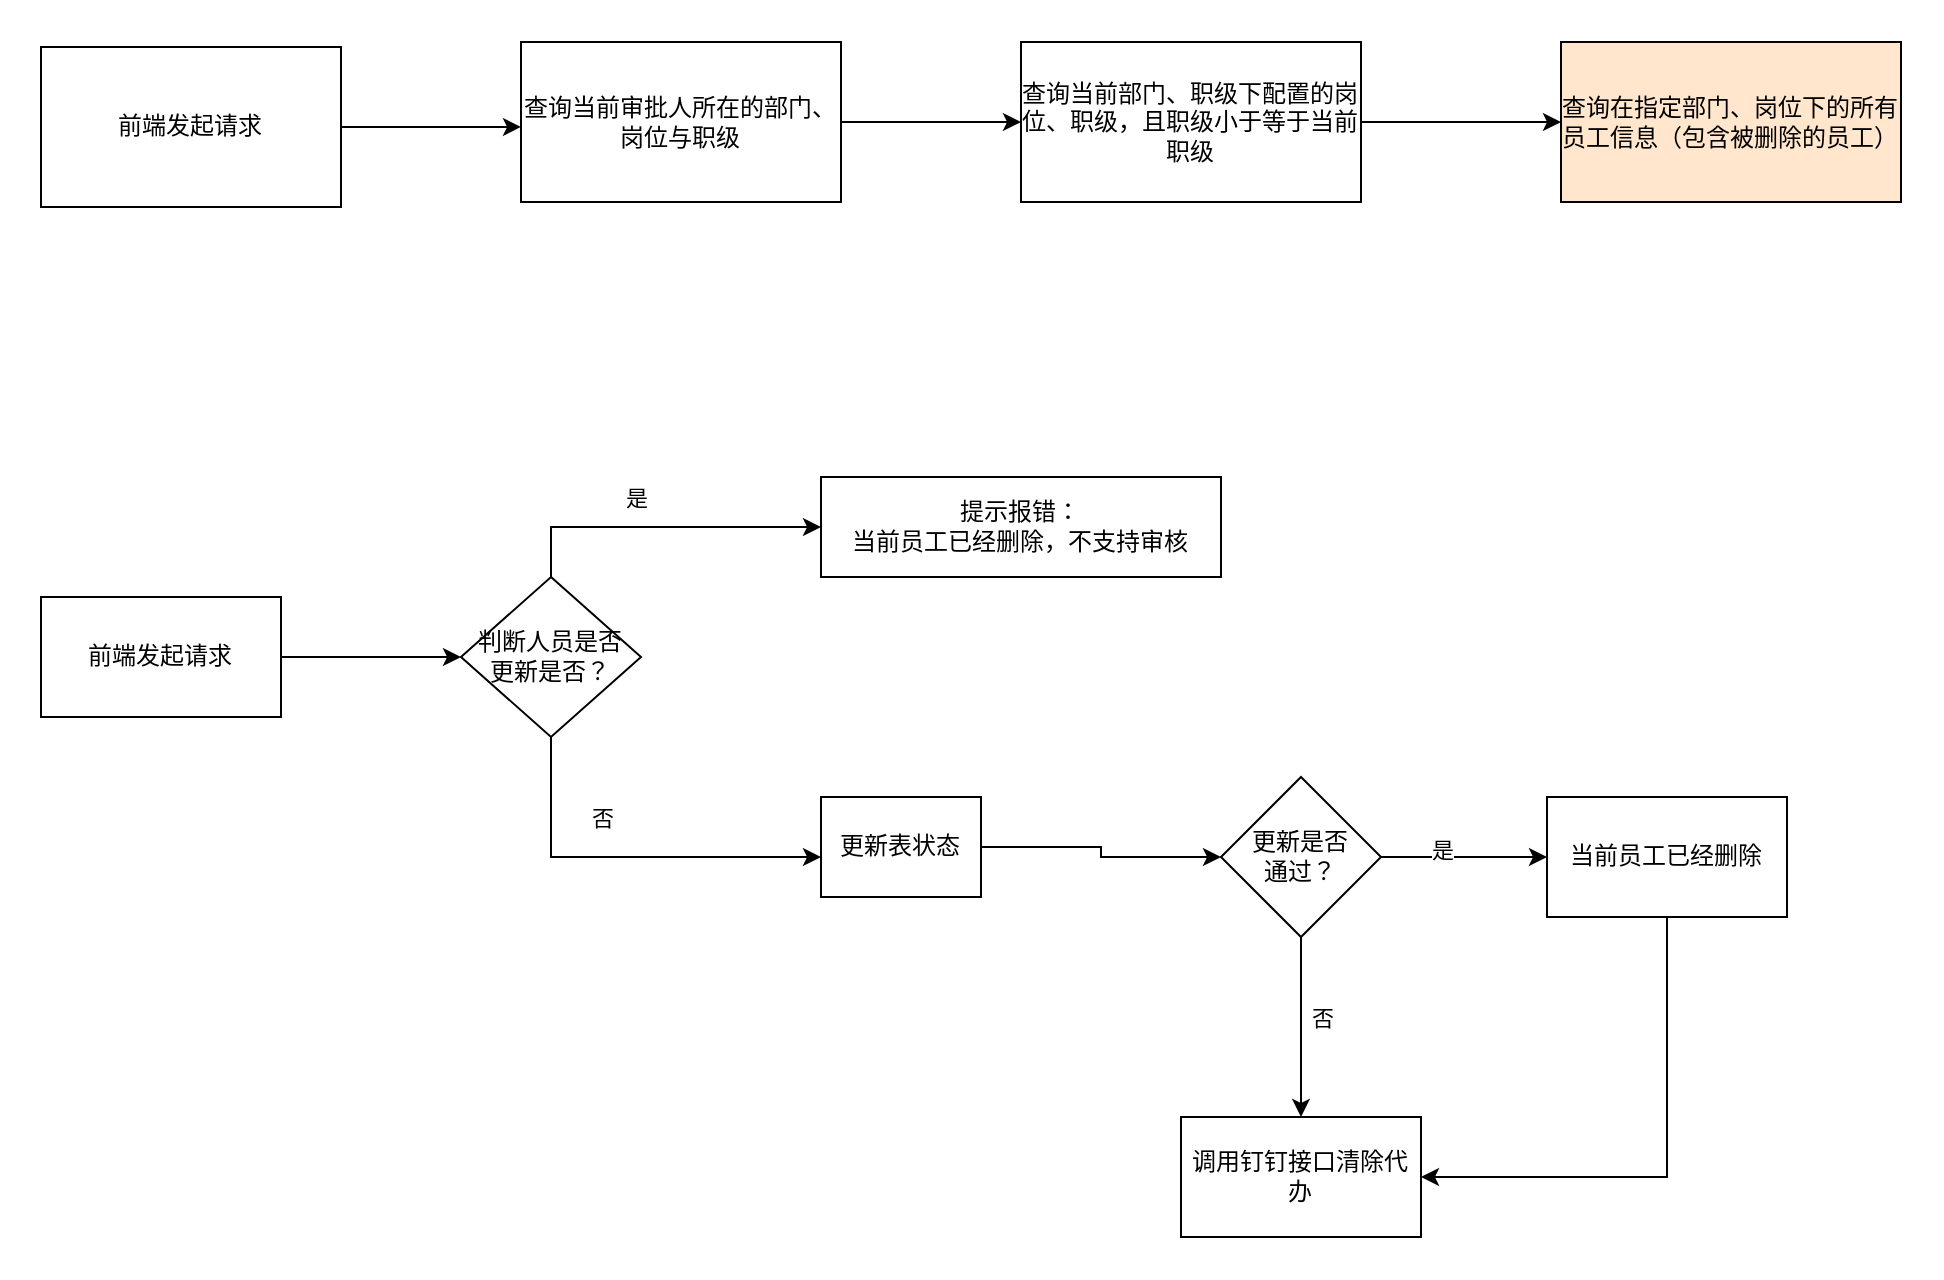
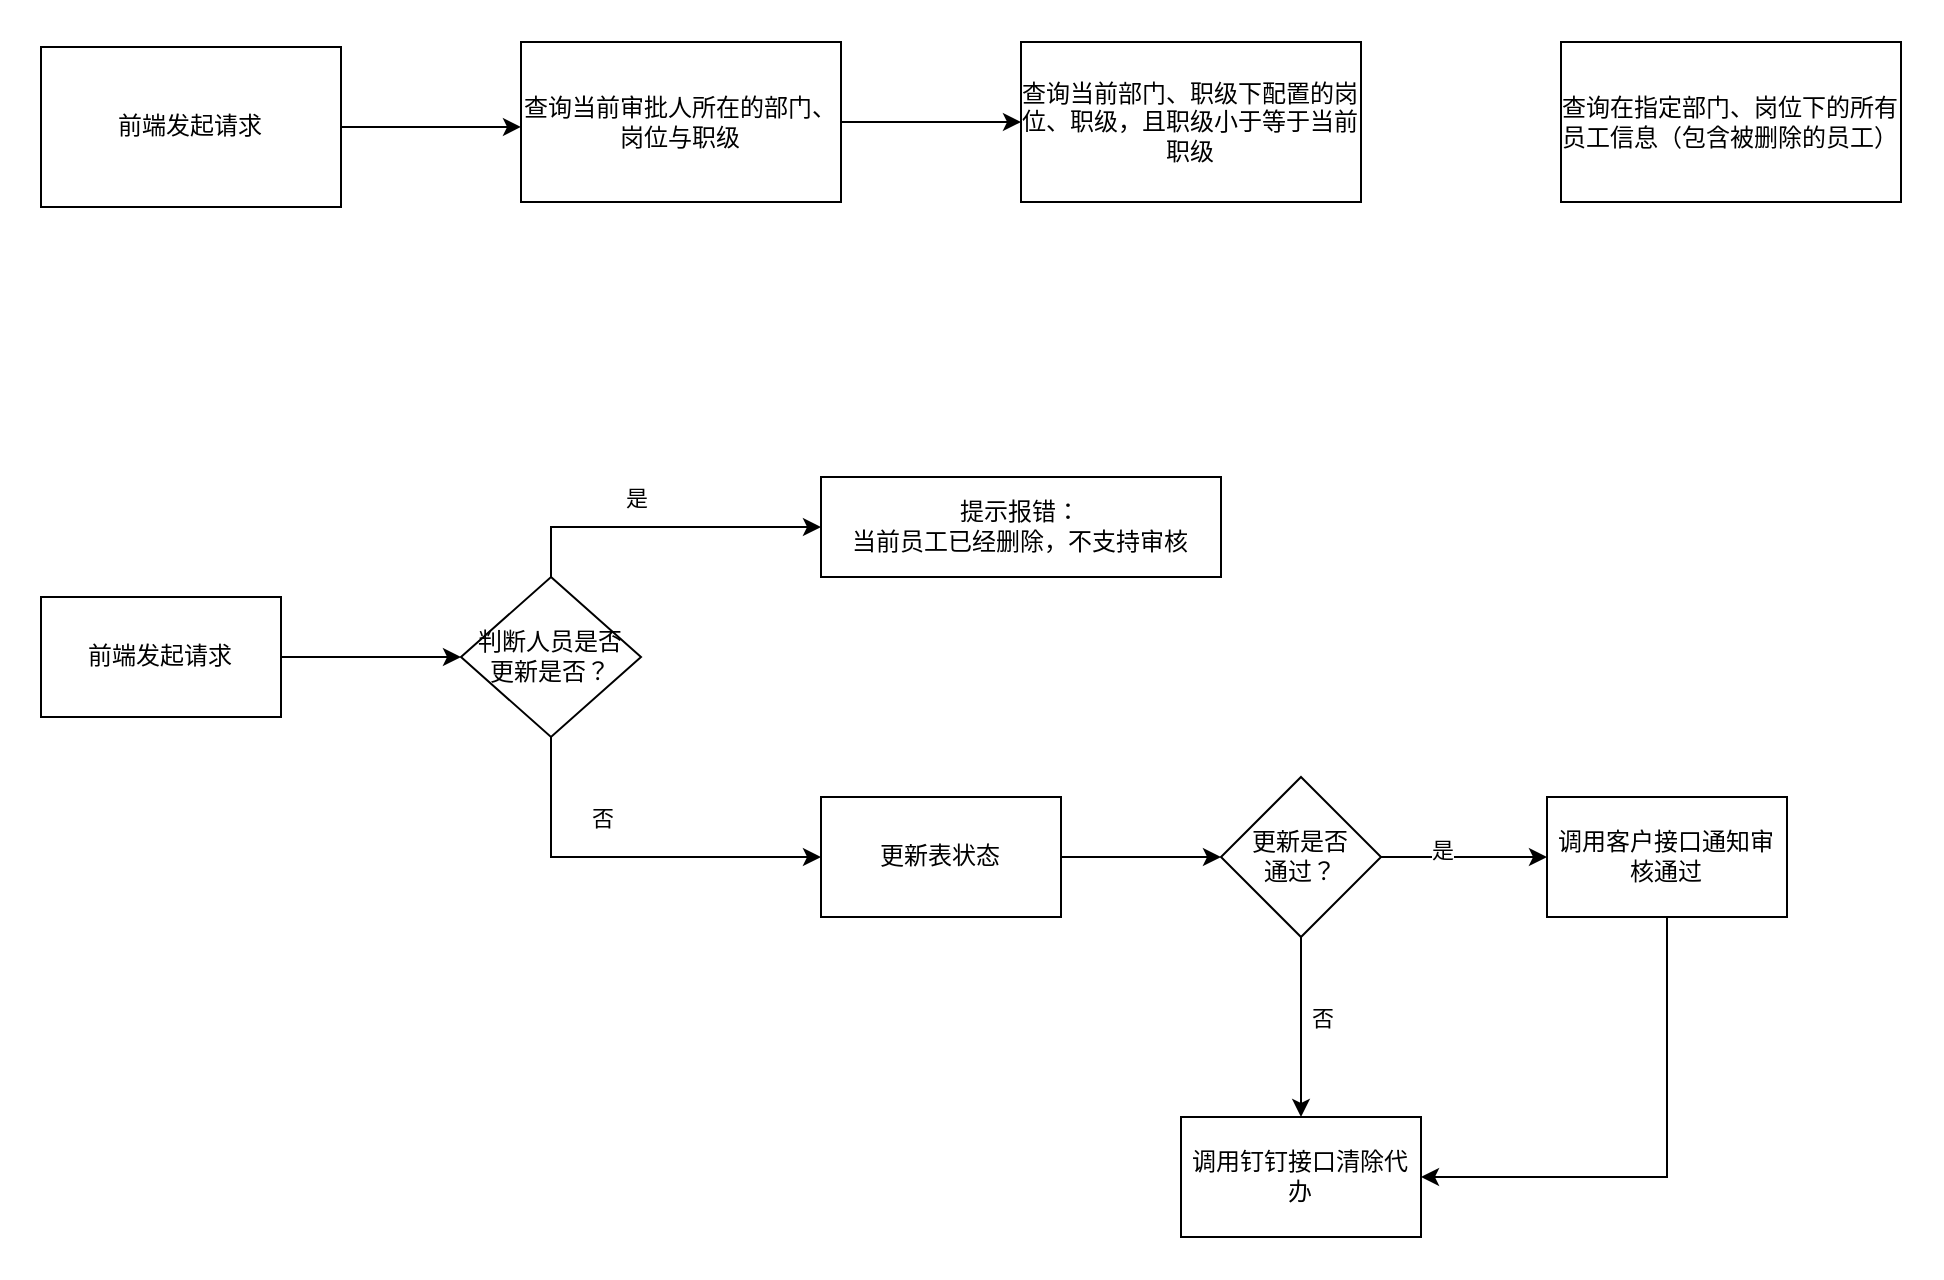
(1454, 122) -> none
(1731, 122) -> (1731, 122)
(901, 847) -> (941, 857)
(1667, 857) -> (1667, 857)
